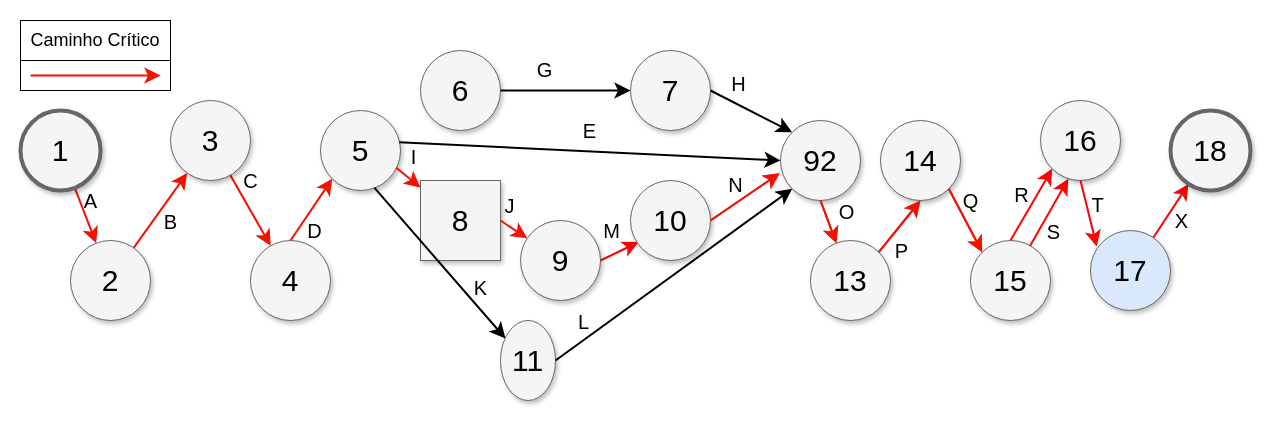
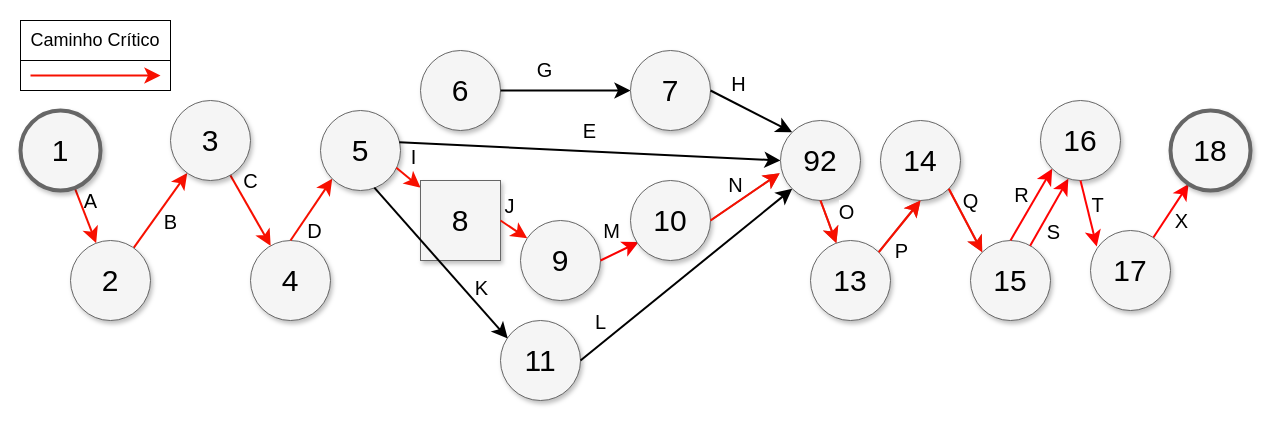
(1131, 271) -> (1131, 271)
(528, 361) -> (541, 361)
